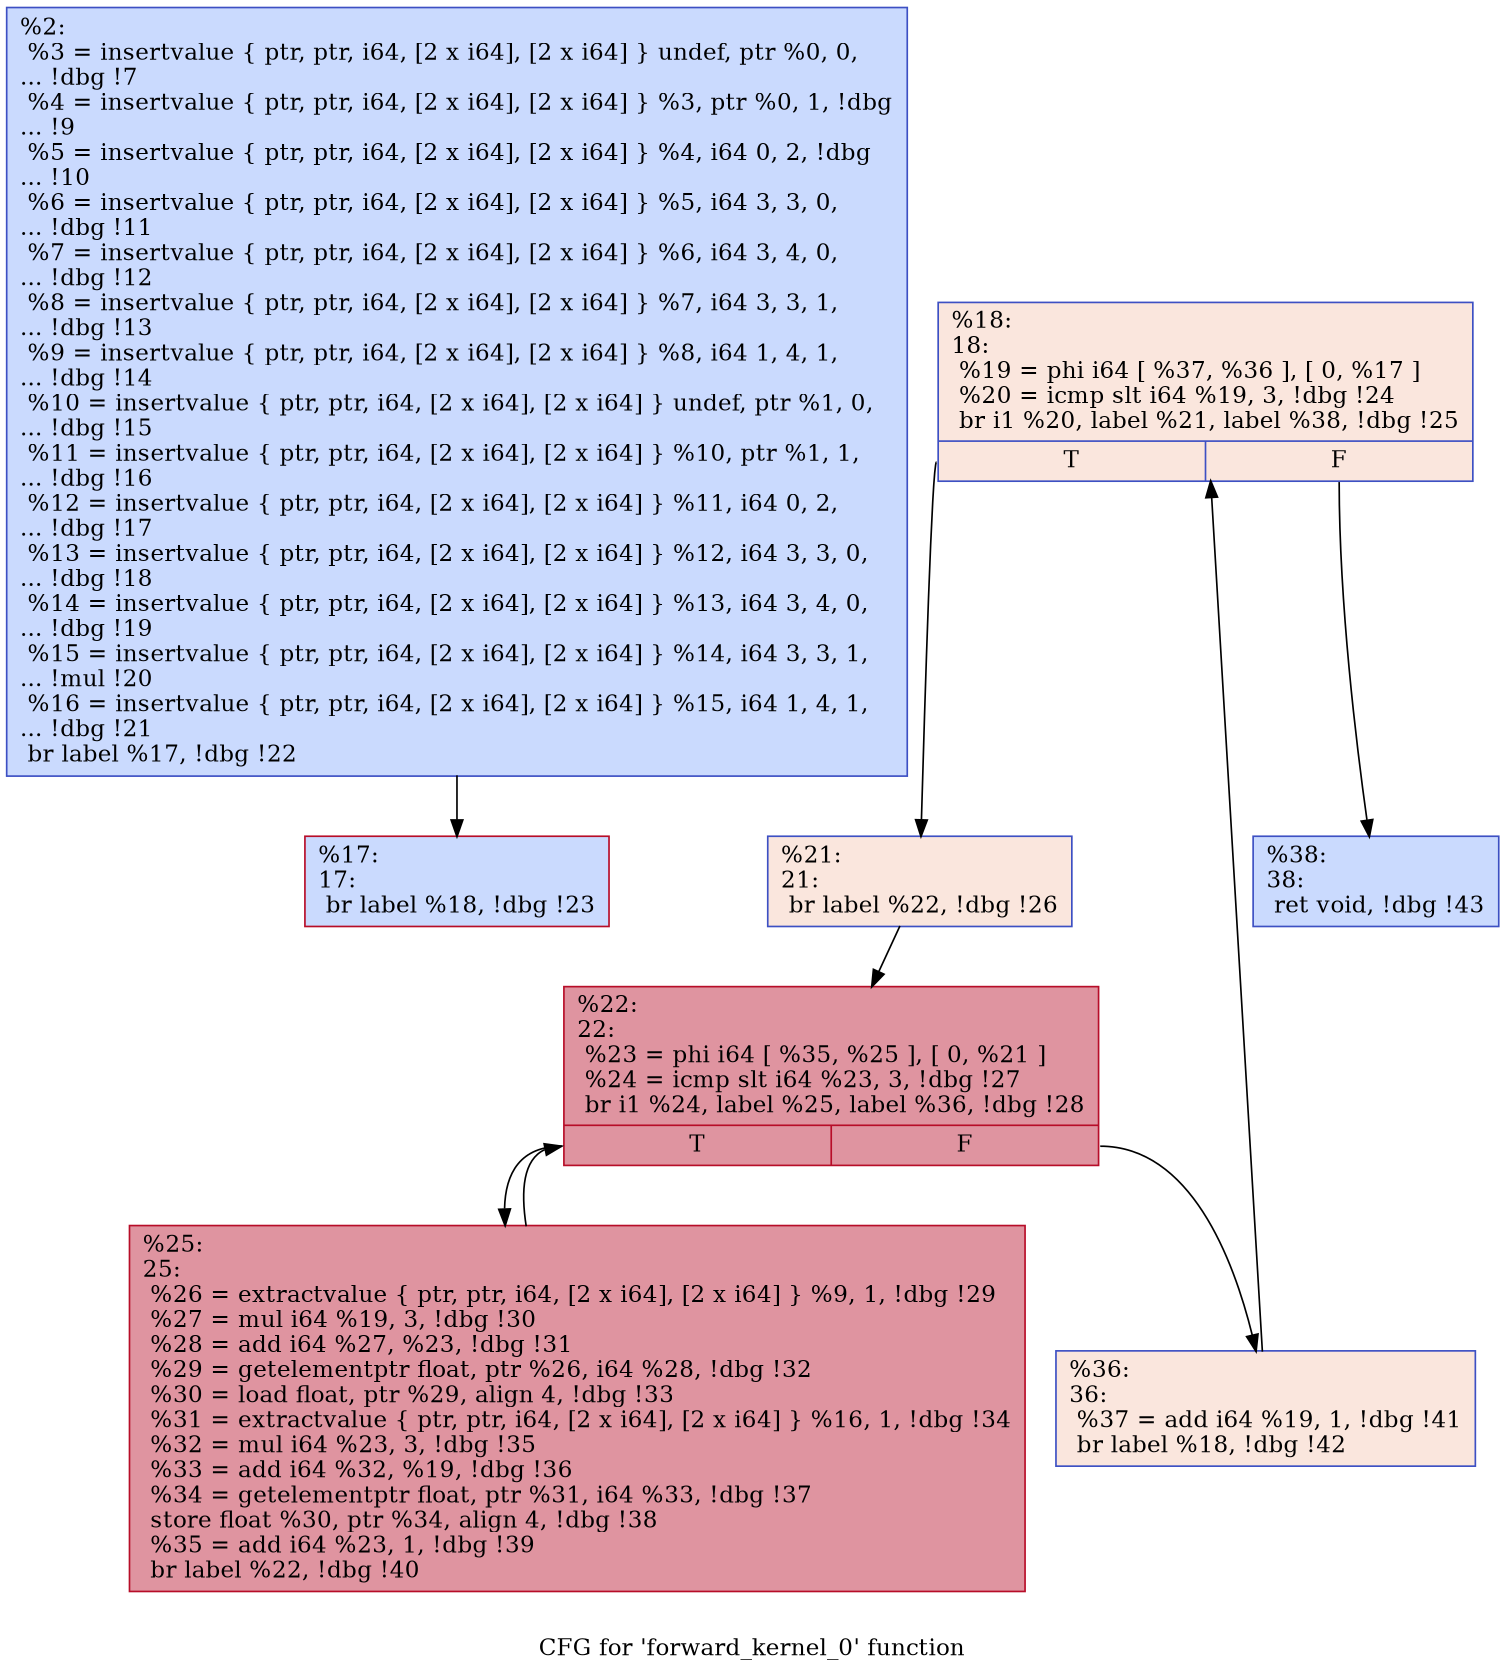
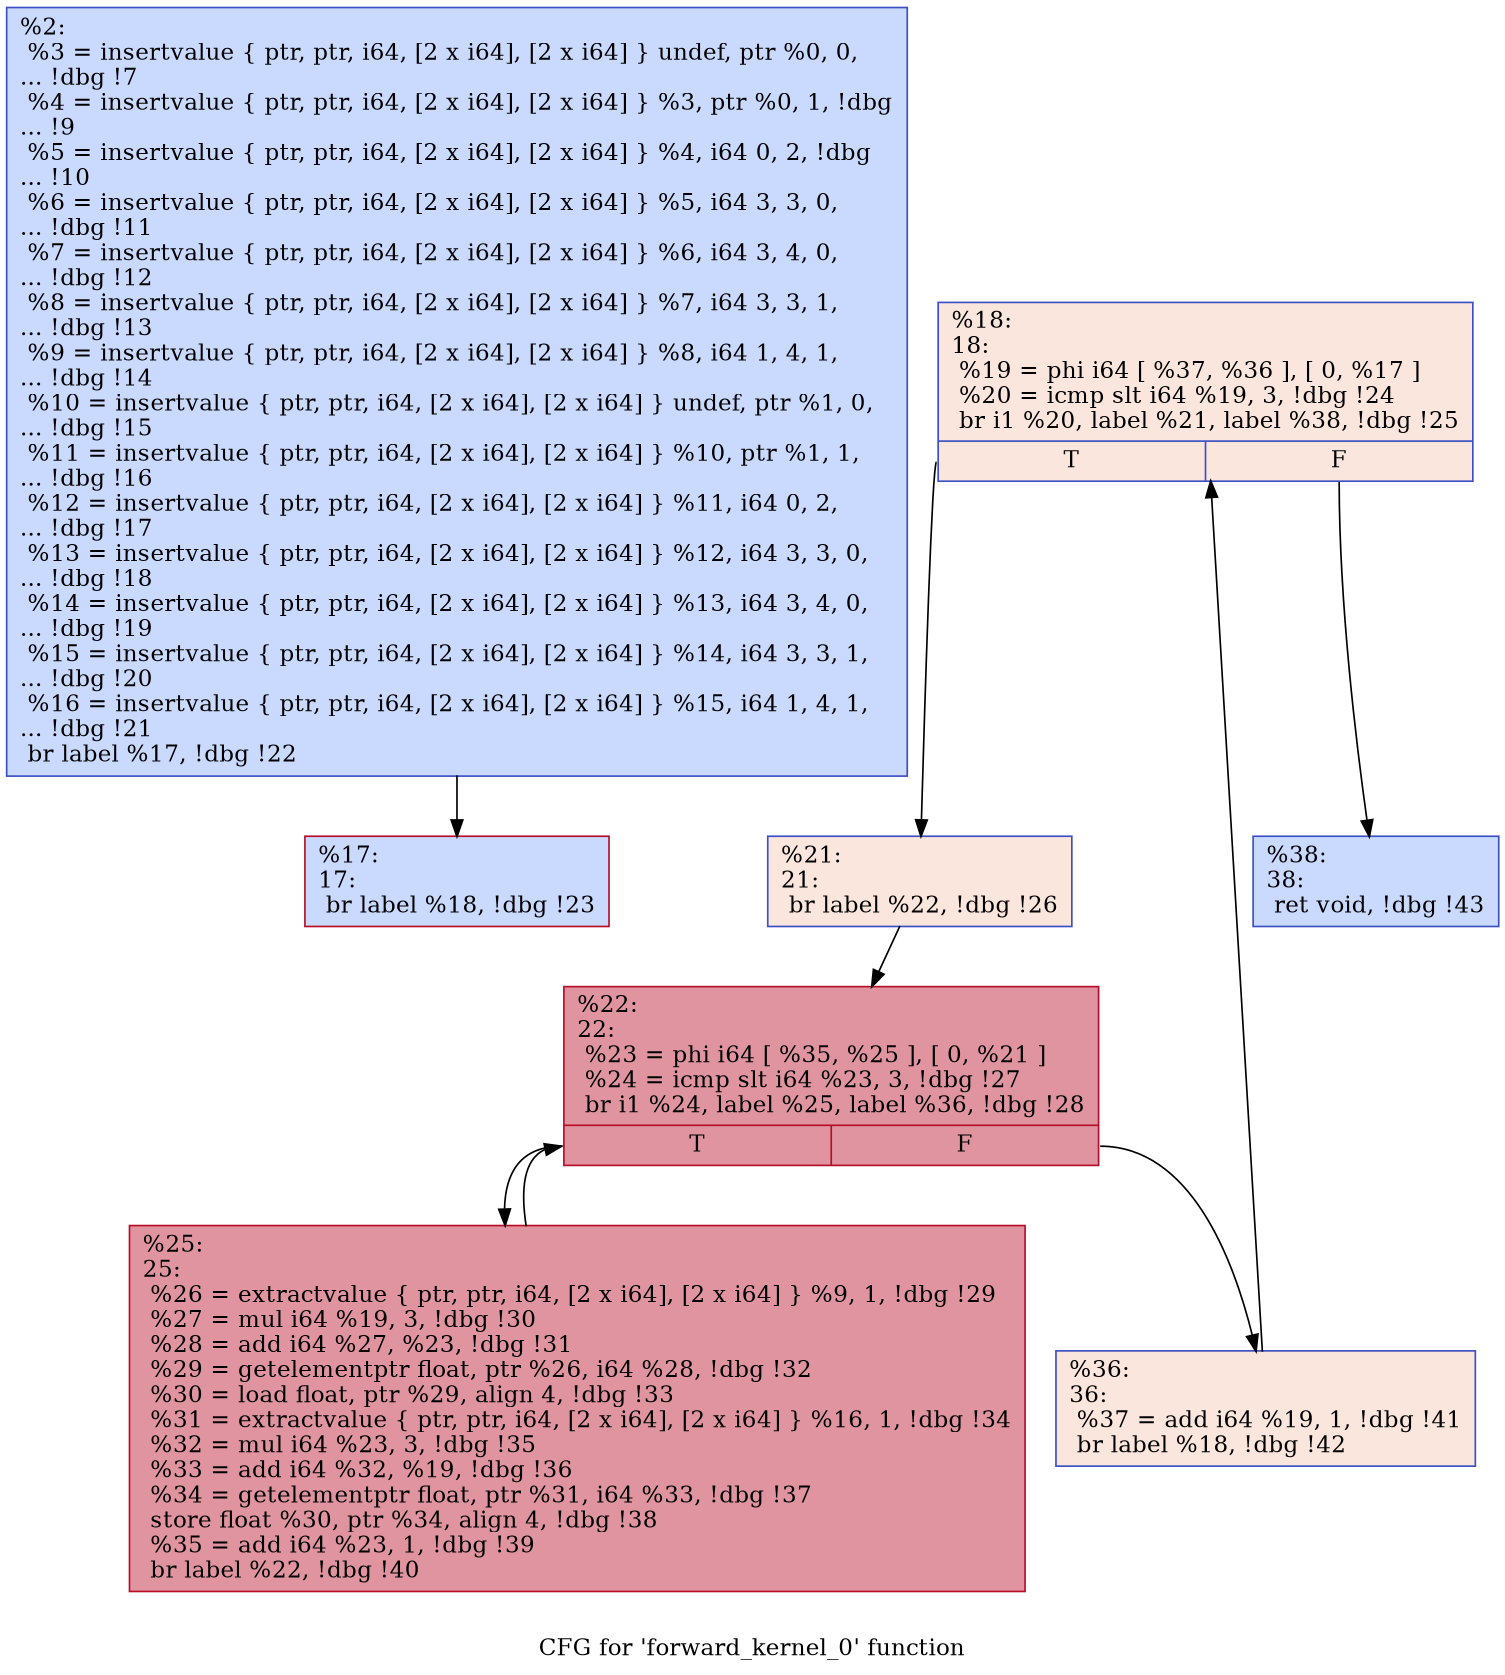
(87, 679) -> (87, 679)
